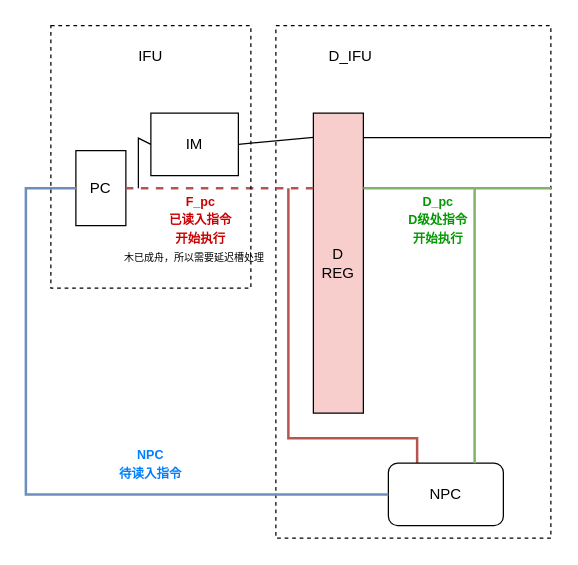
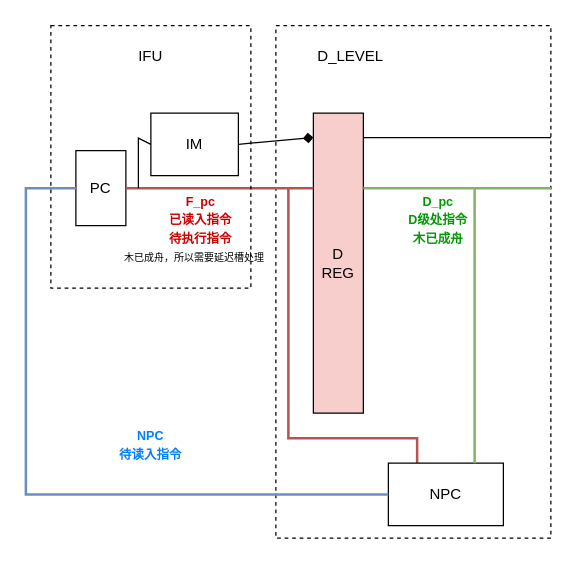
(351, 57) -> (351, 57)
(307, 138) -> (303, 138)
(217, 188) -> (217, 188)
(201, 219) -> (201, 219)
(438, 219) -> (438, 219)
(151, 463) -> (151, 444)
(446, 494) -> (446, 494)
